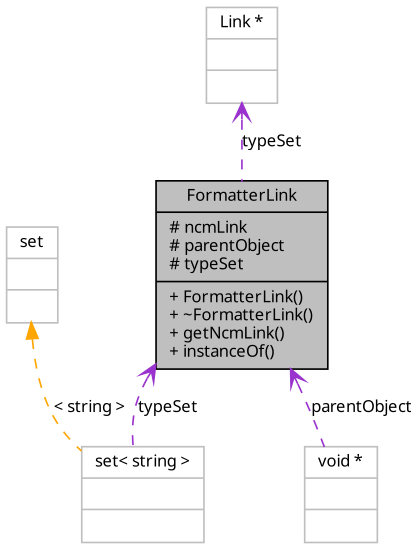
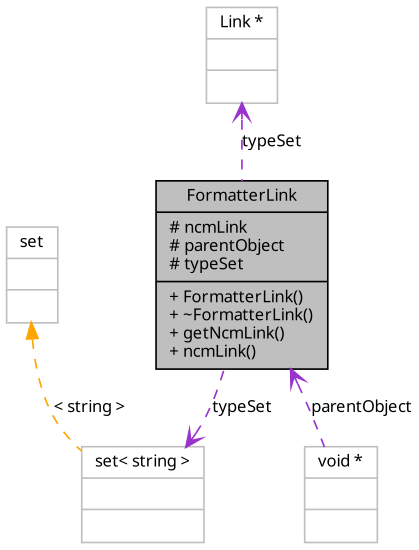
(222, 352) -> (213, 352)
(134, 412) -> (212, 402)
